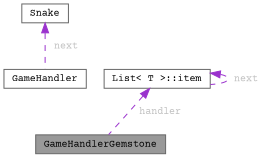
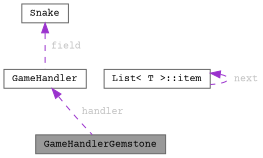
(63, 46) -> (63, 46)
(126, 115) -> (75, 116)
